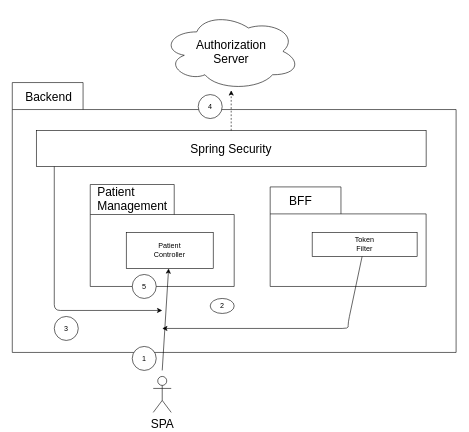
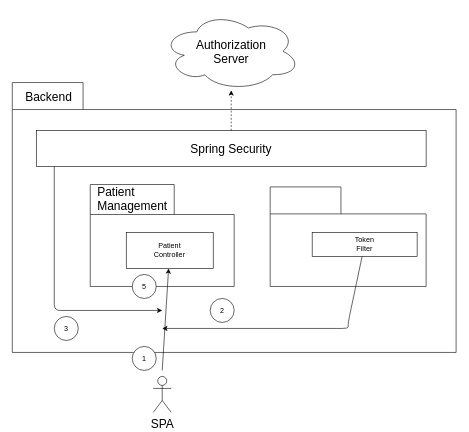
(210, 107) -> none
(300, 201) -> none
(222, 306) -> (222, 311)
